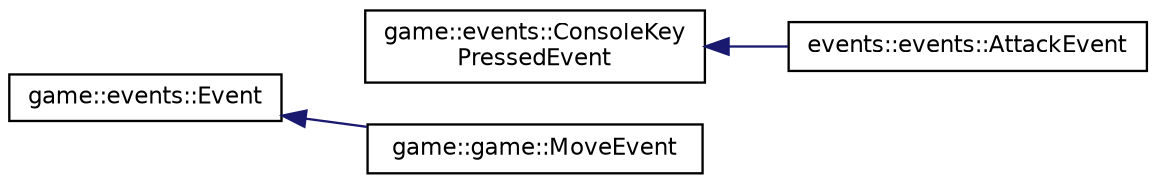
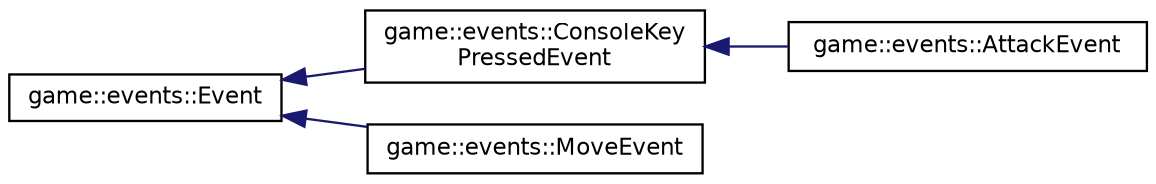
(968, 47) -> (968, 47)
none -> (335, 73)
(535, 149) -> (535, 149)
